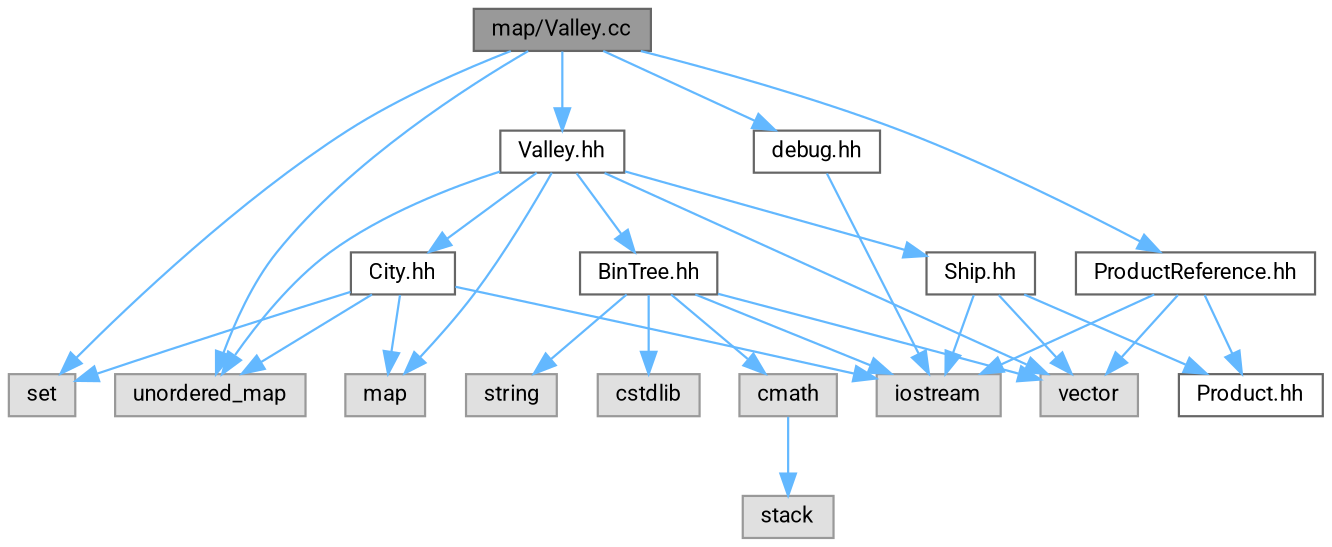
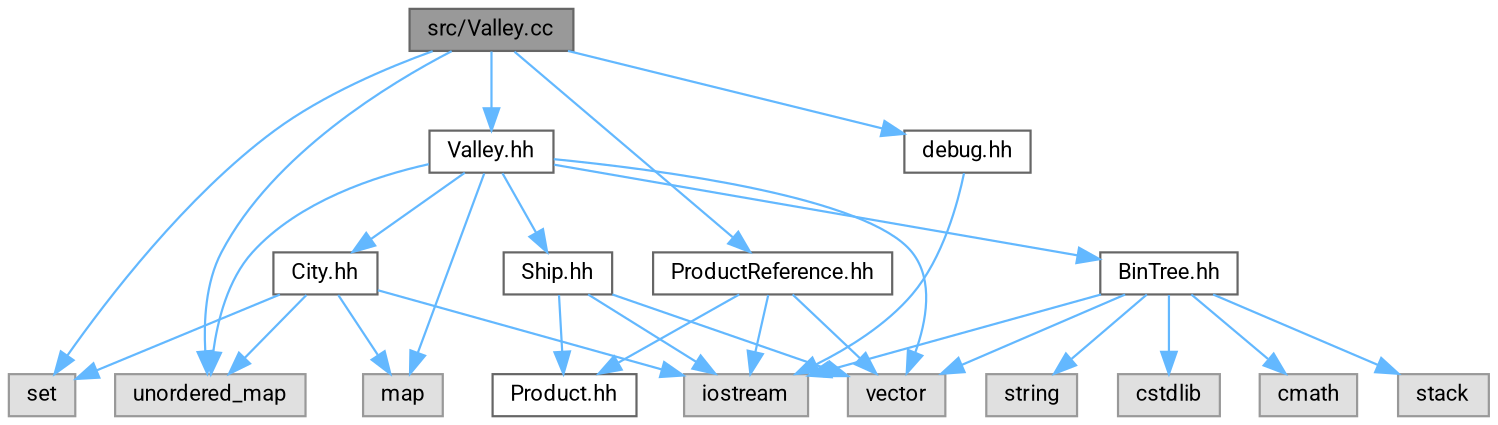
(562, 30) -> (491, 30)
(788, 445) -> (1295, 330)
